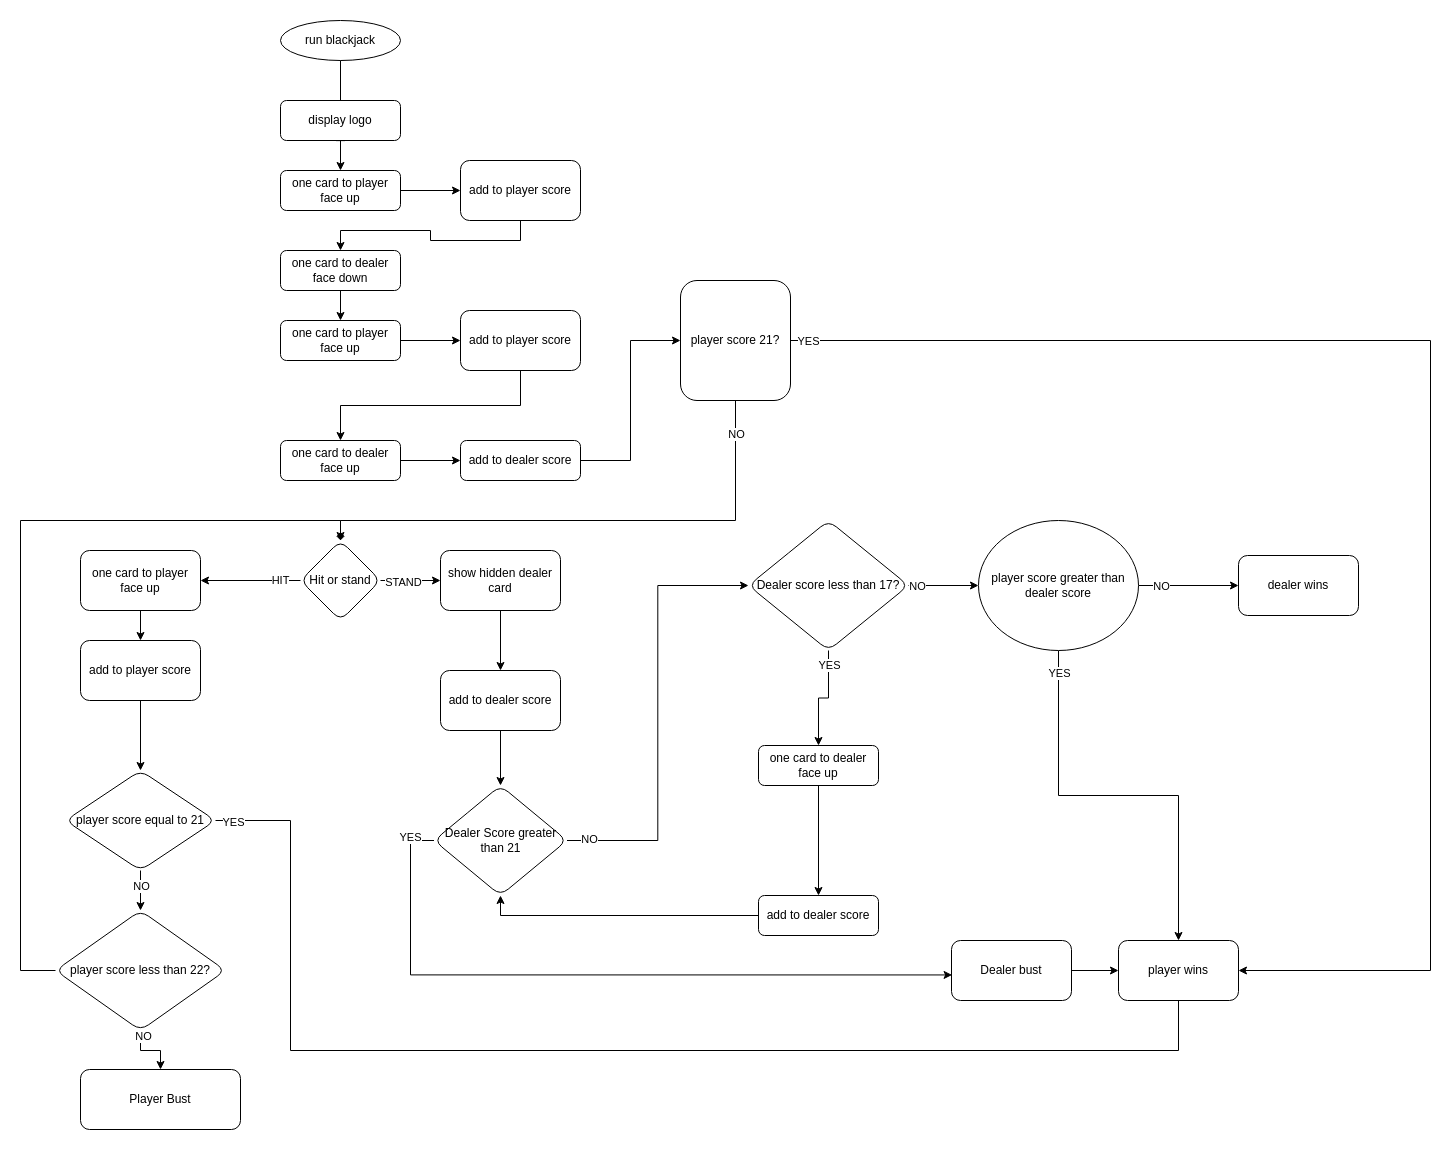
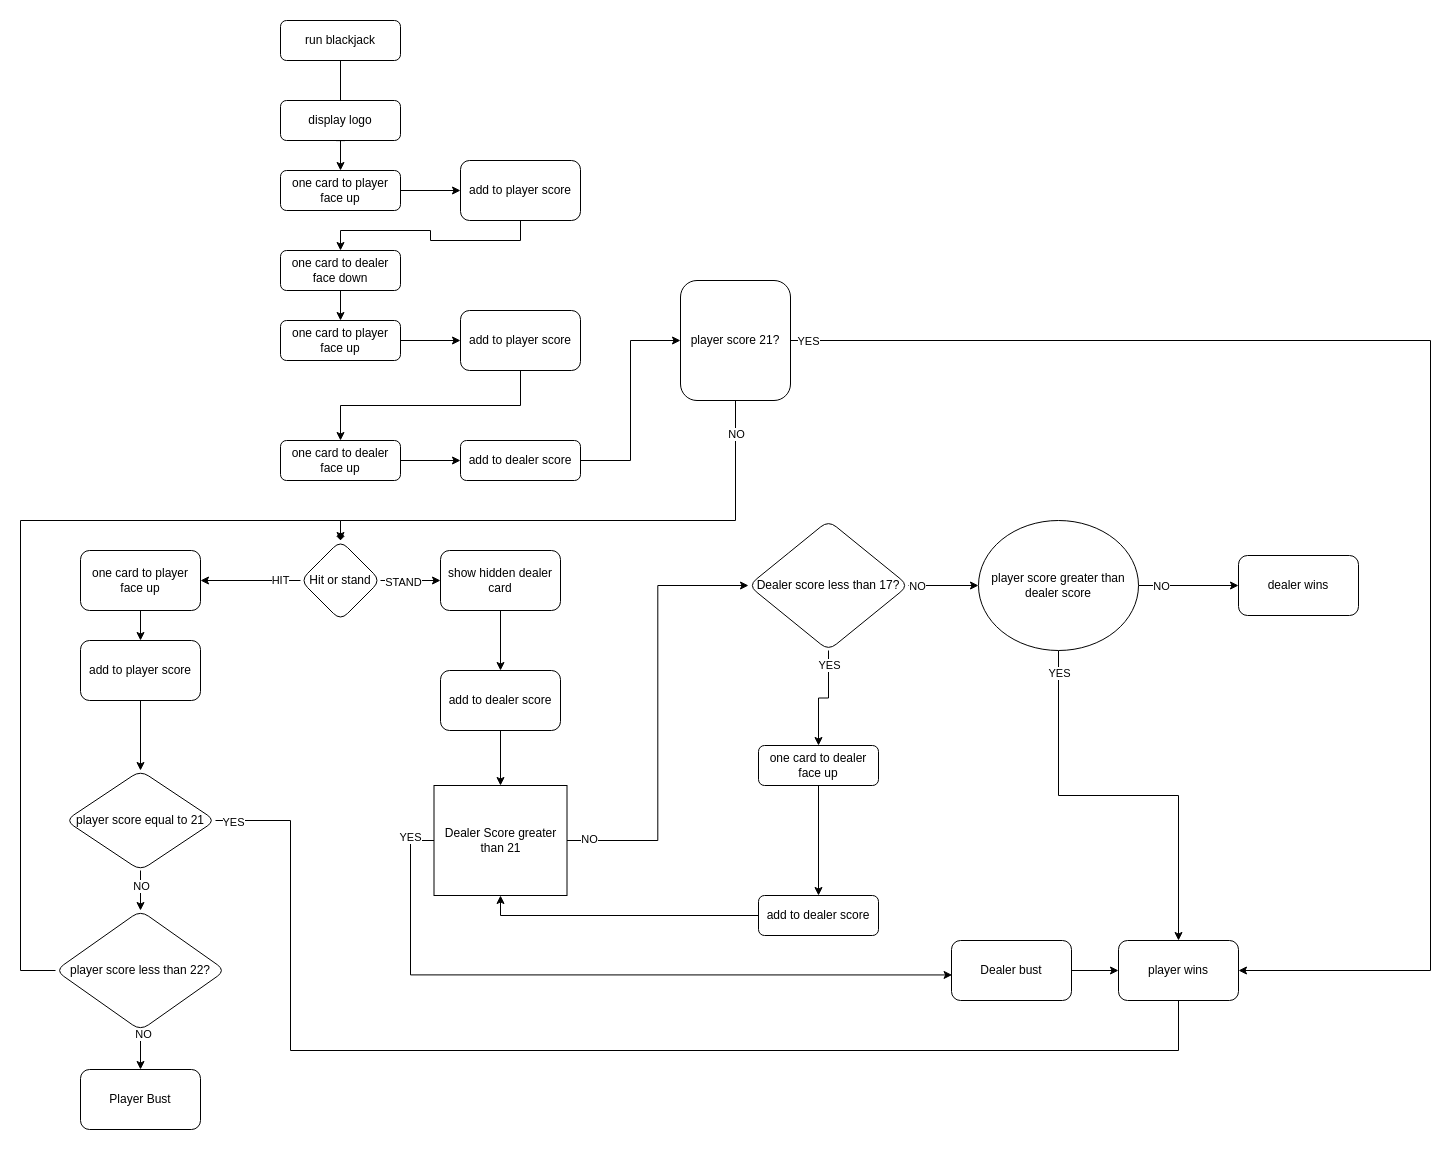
(341, 41) -> (341, 41)
(501, 841) -> (501, 841)
(161, 1100) -> (141, 1100)
